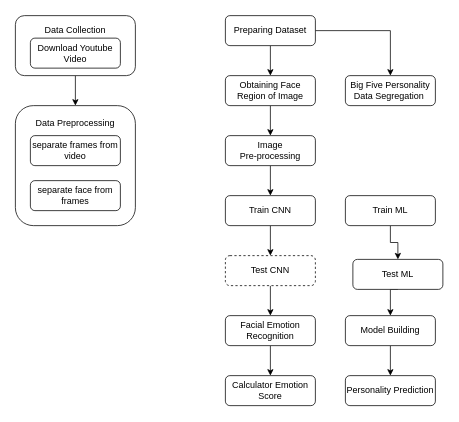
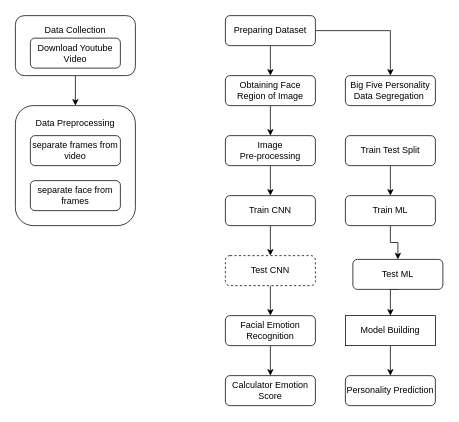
none -> (390, 150)
none -> (390, 177)
(390, 330) -> (390, 330)
